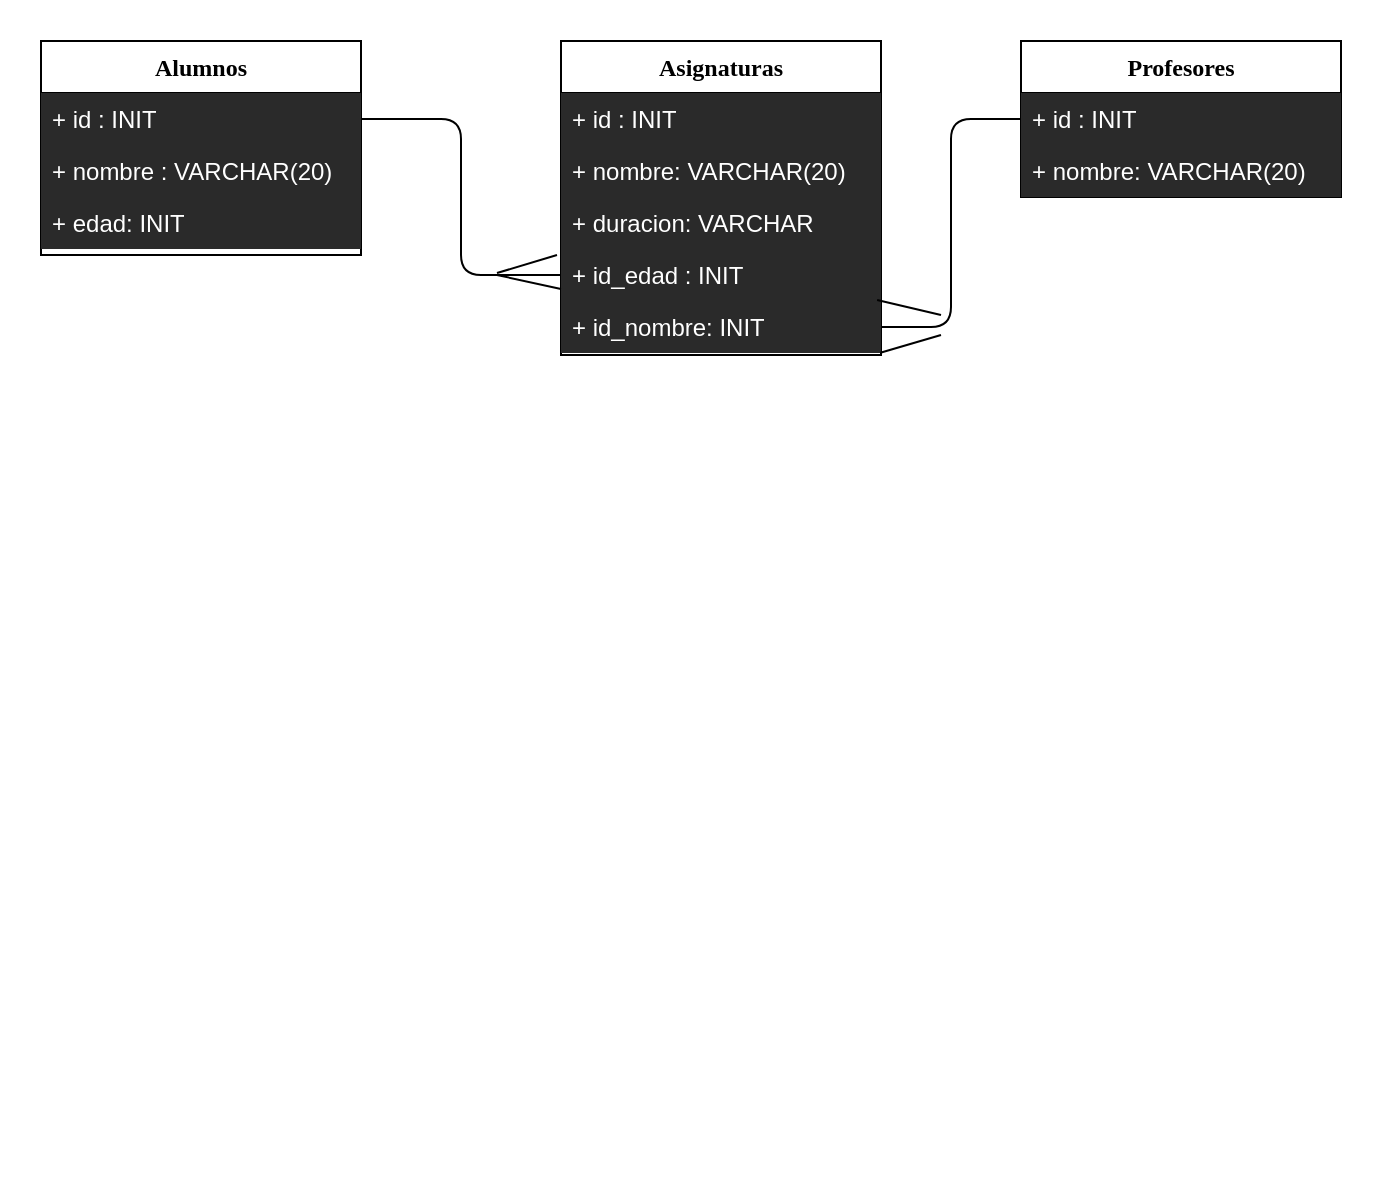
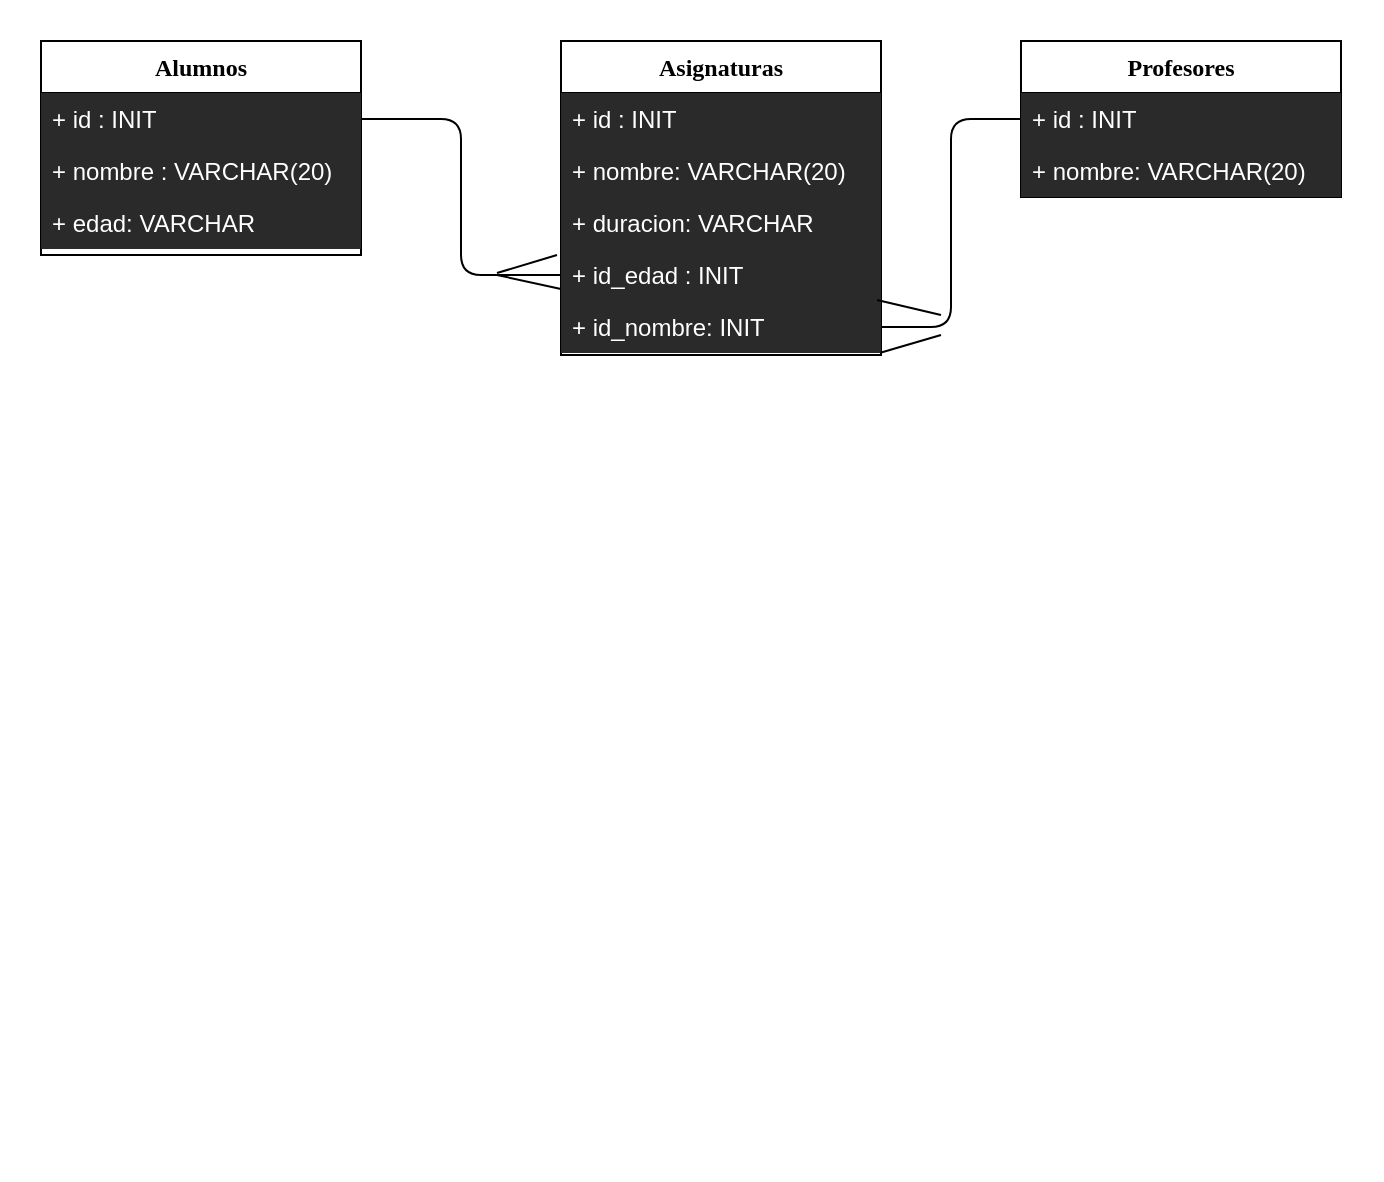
(124, 225) -> (144, 225)
